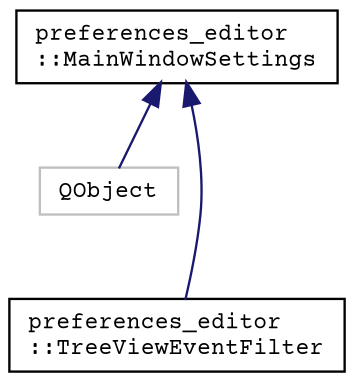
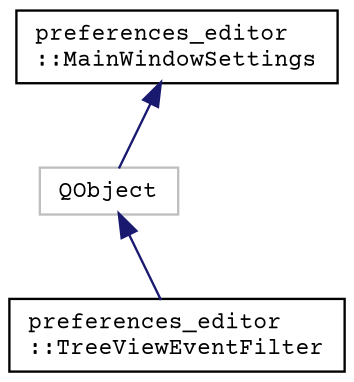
(201, 203) -> (145, 267)
